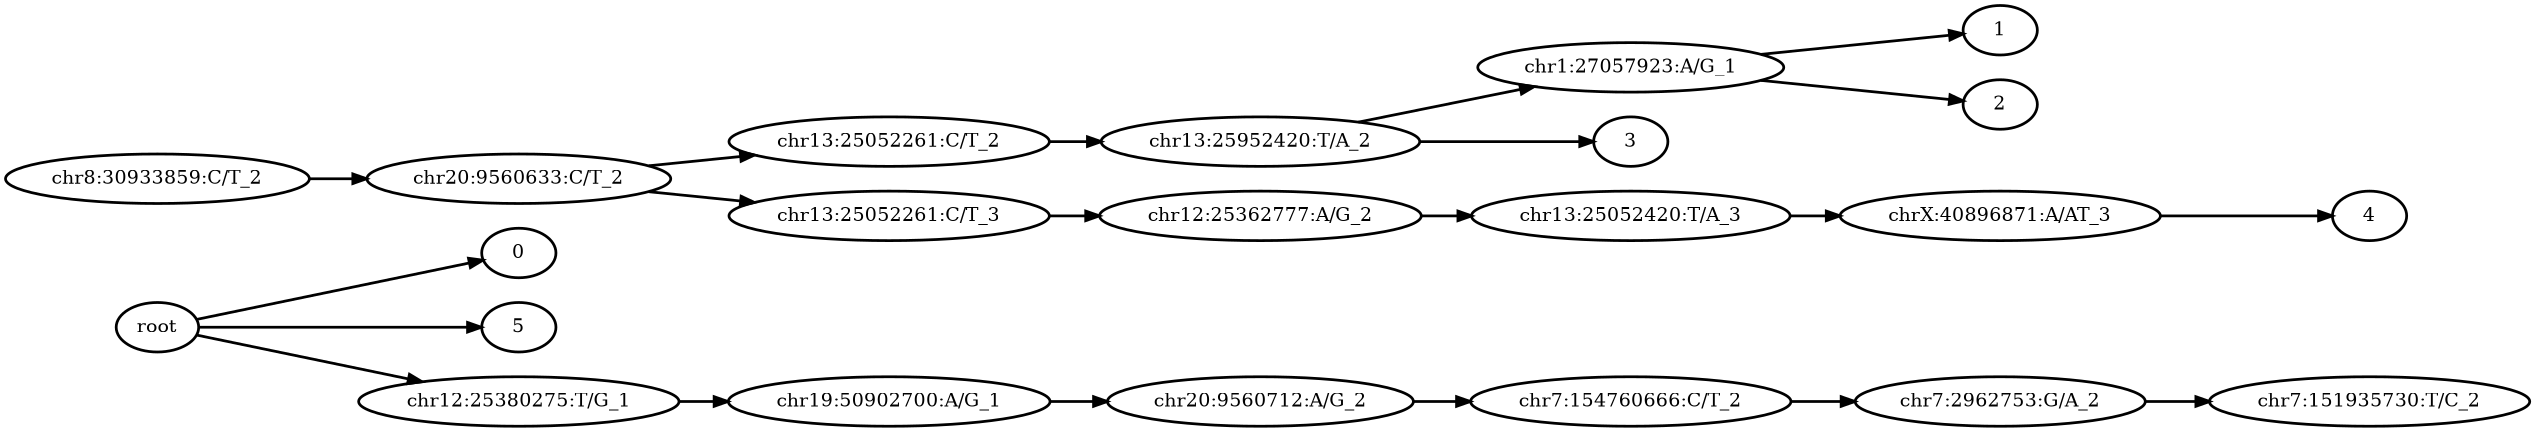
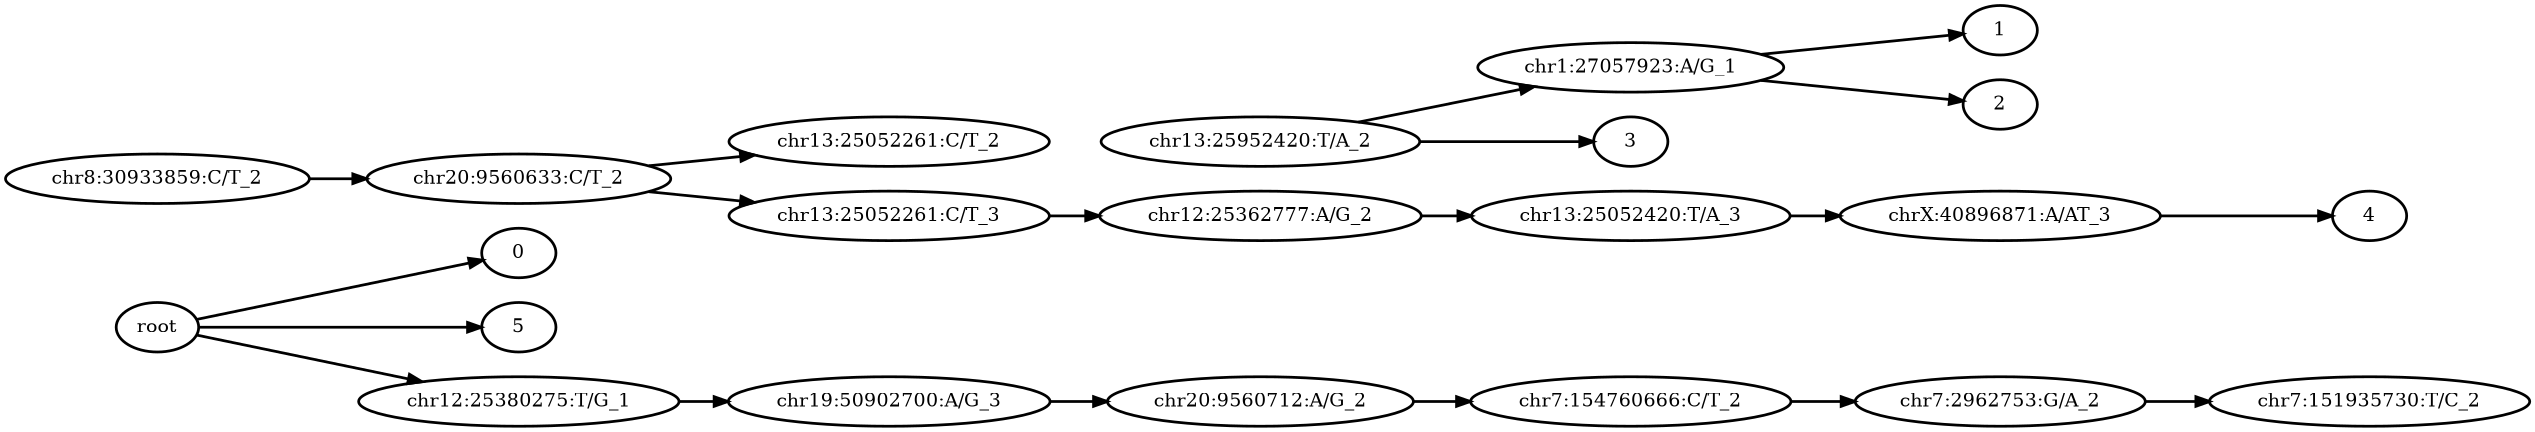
(1068, 142) -> none
(889, 402) -> (889, 402)
